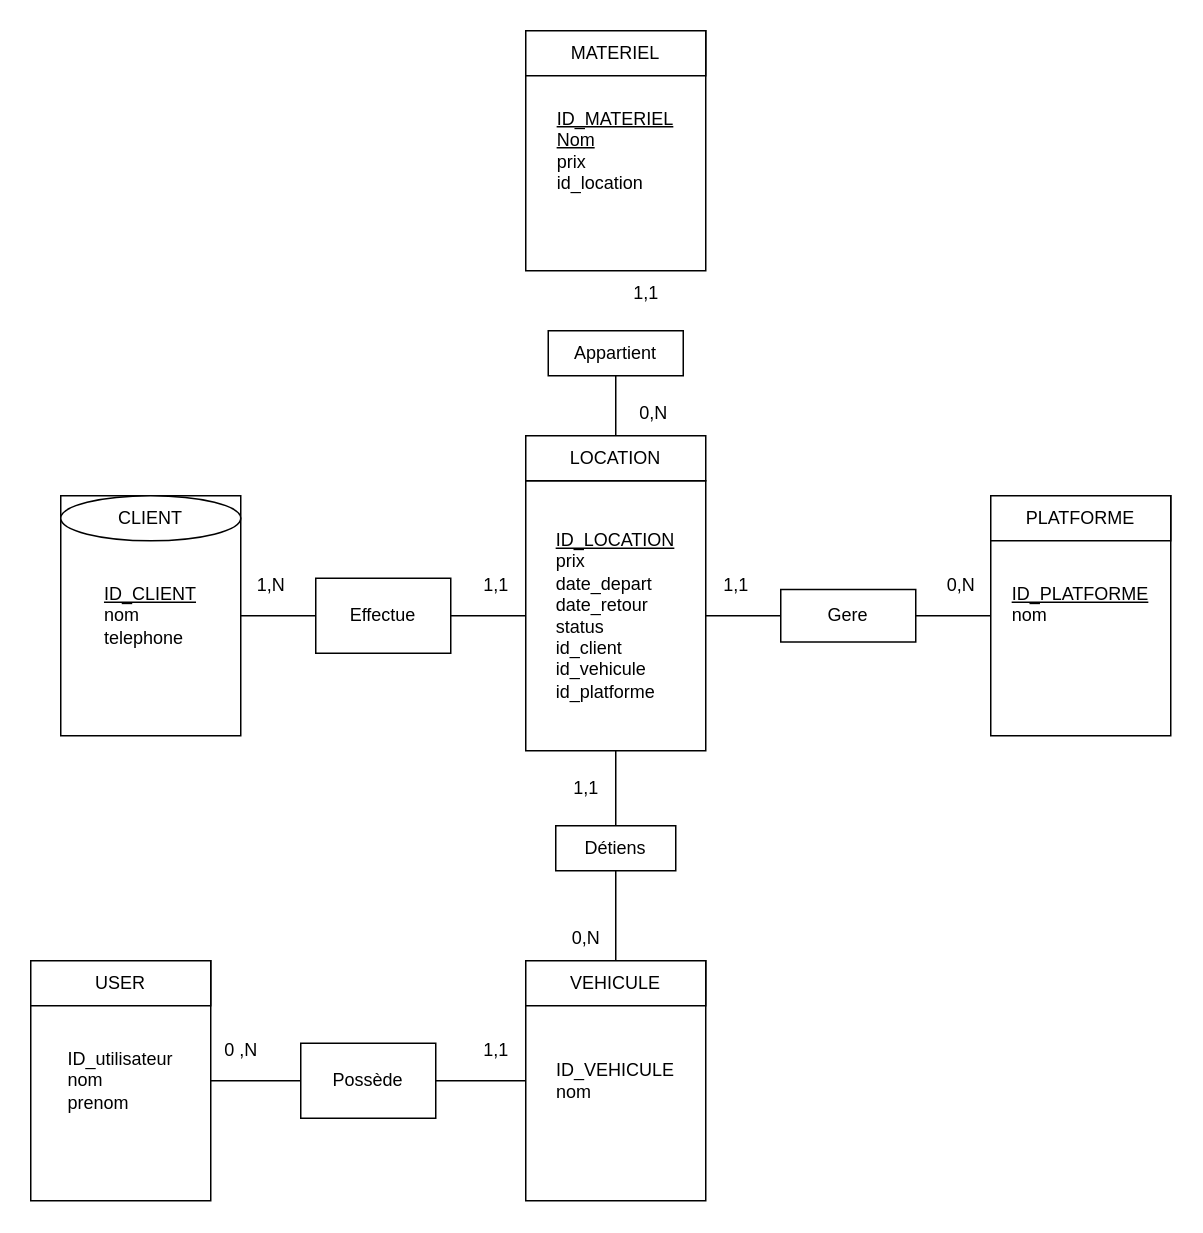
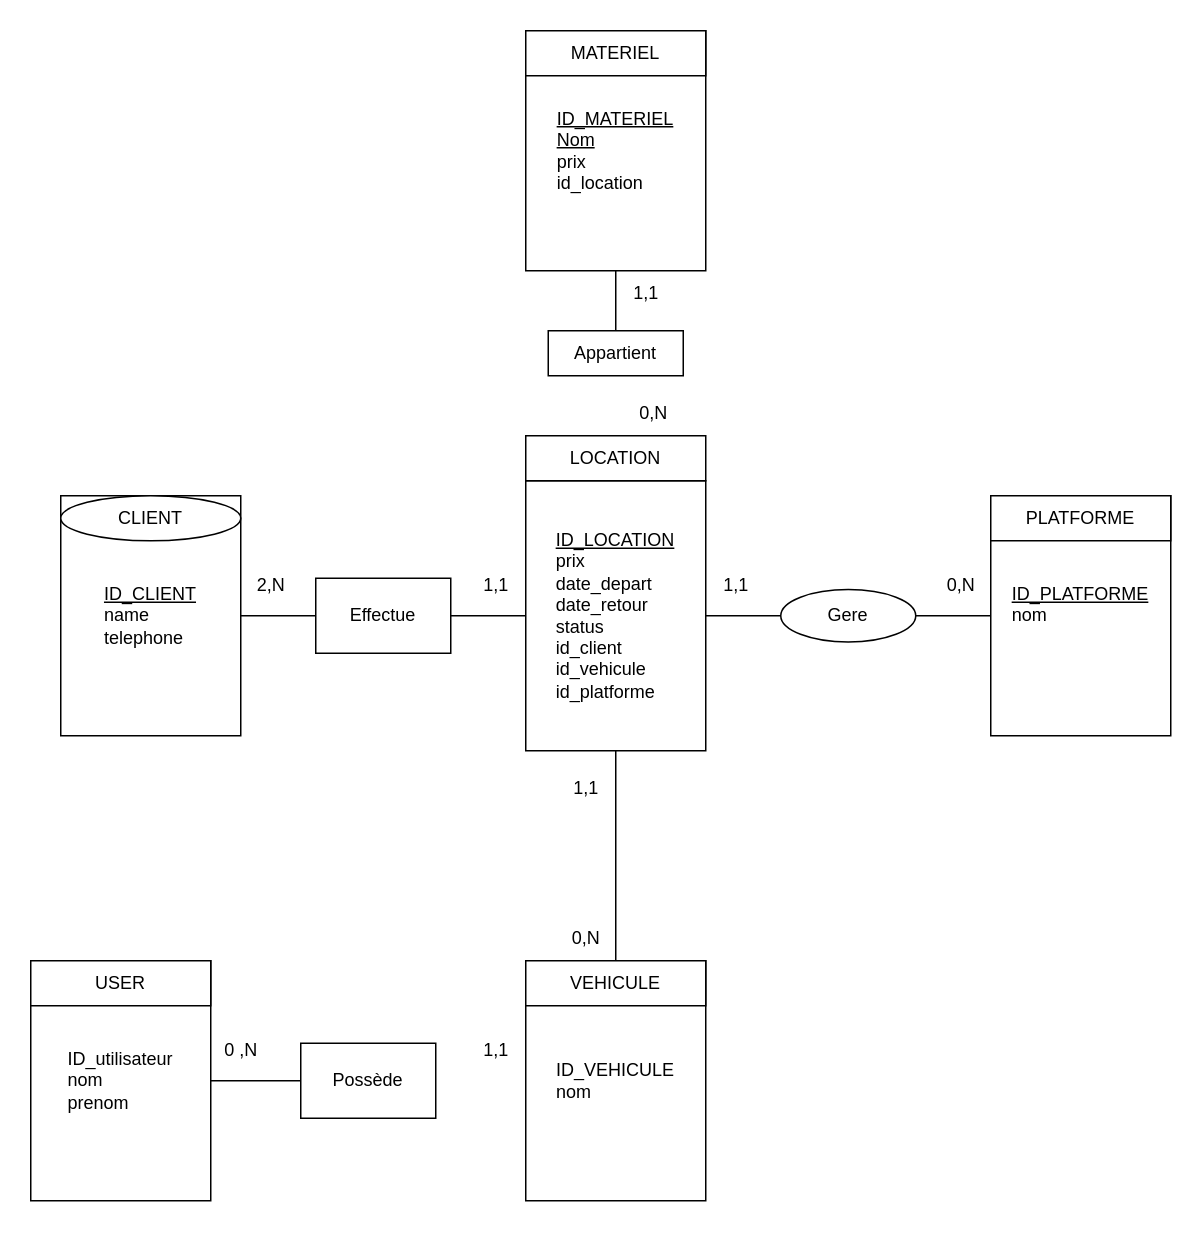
none -> (616, 301)
(616, 406) -> none
(272, 586) -> (272, 586)
(151, 616) -> (151, 616)
(848, 616) -> (848, 616)
(616, 848) -> none
(481, 1081) -> none
